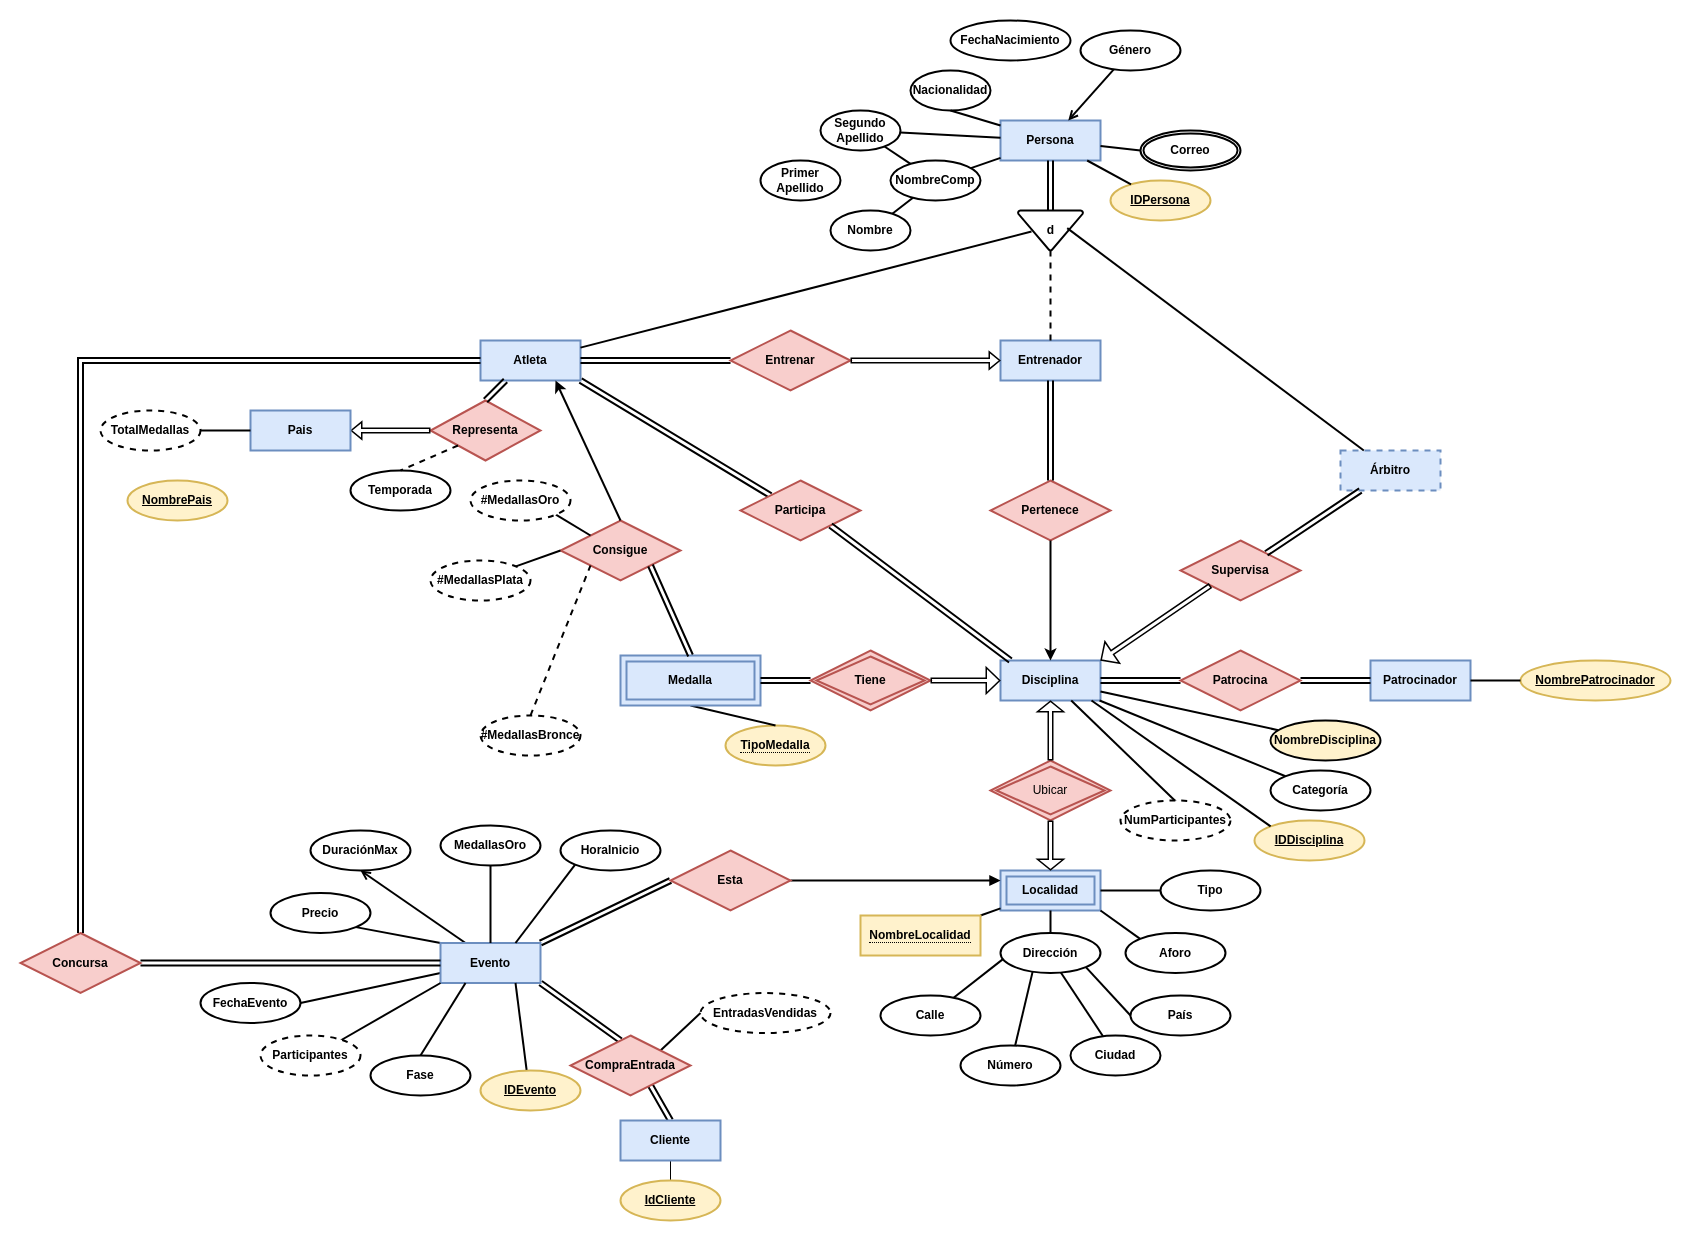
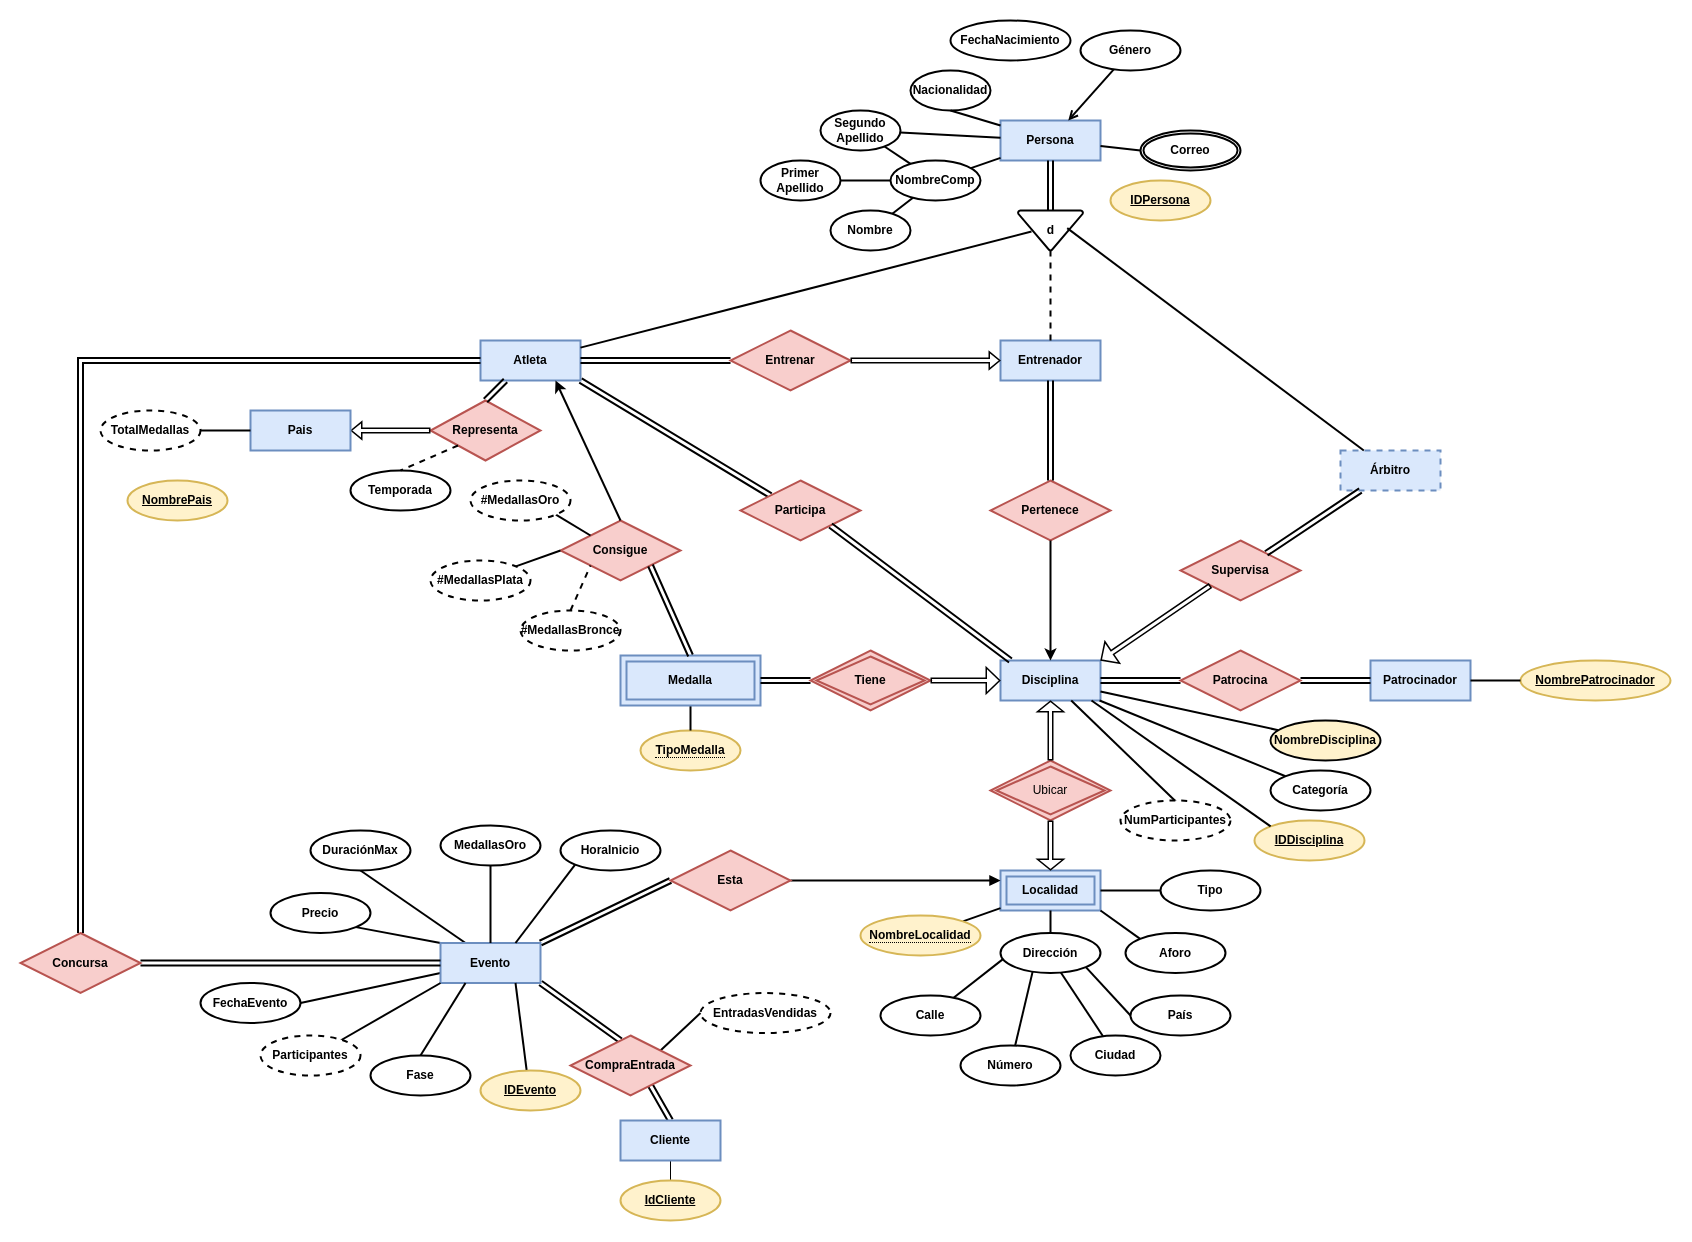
(1110, 173) -> none
none -> (866, 181)
(531, 736) -> (571, 631)
(776, 746) -> (691, 751)
(367, 875) -> (365, 873)
(921, 936) -> (921, 936)
